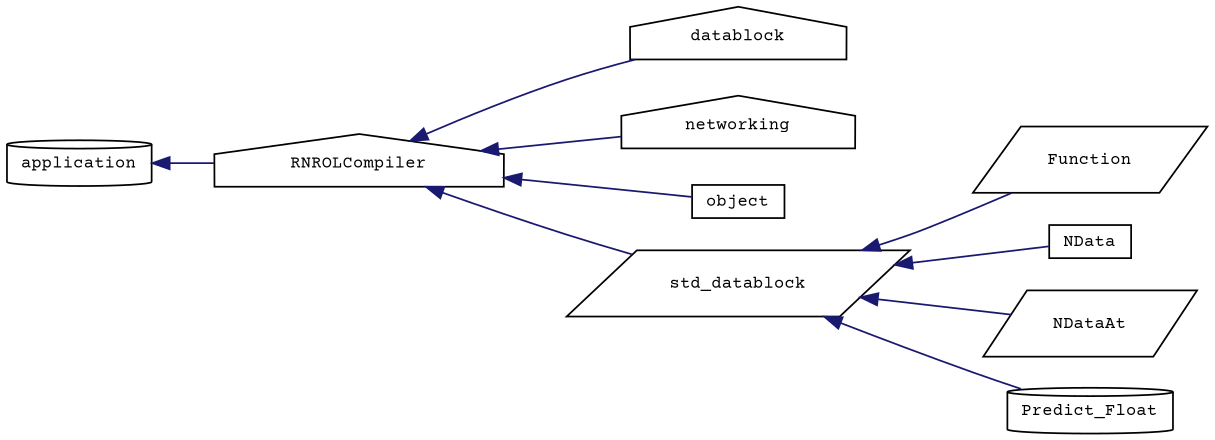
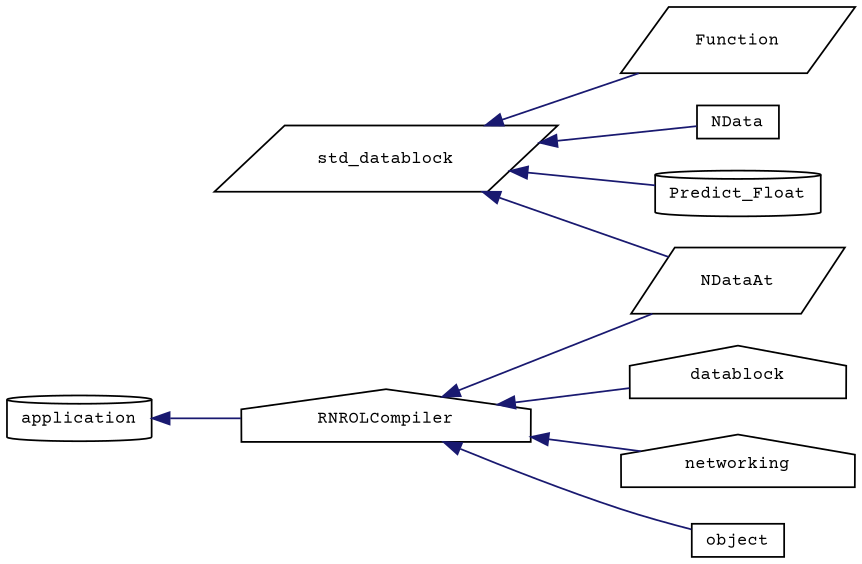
(537, 225) -> (556, 352)
